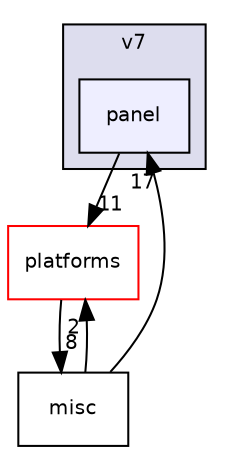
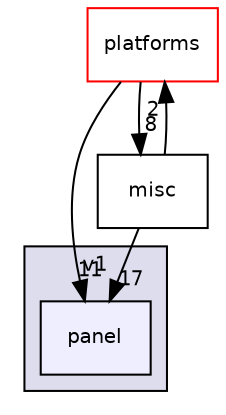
(134, 44) -> (96, 266)
(107, 181) -> (75, 176)
